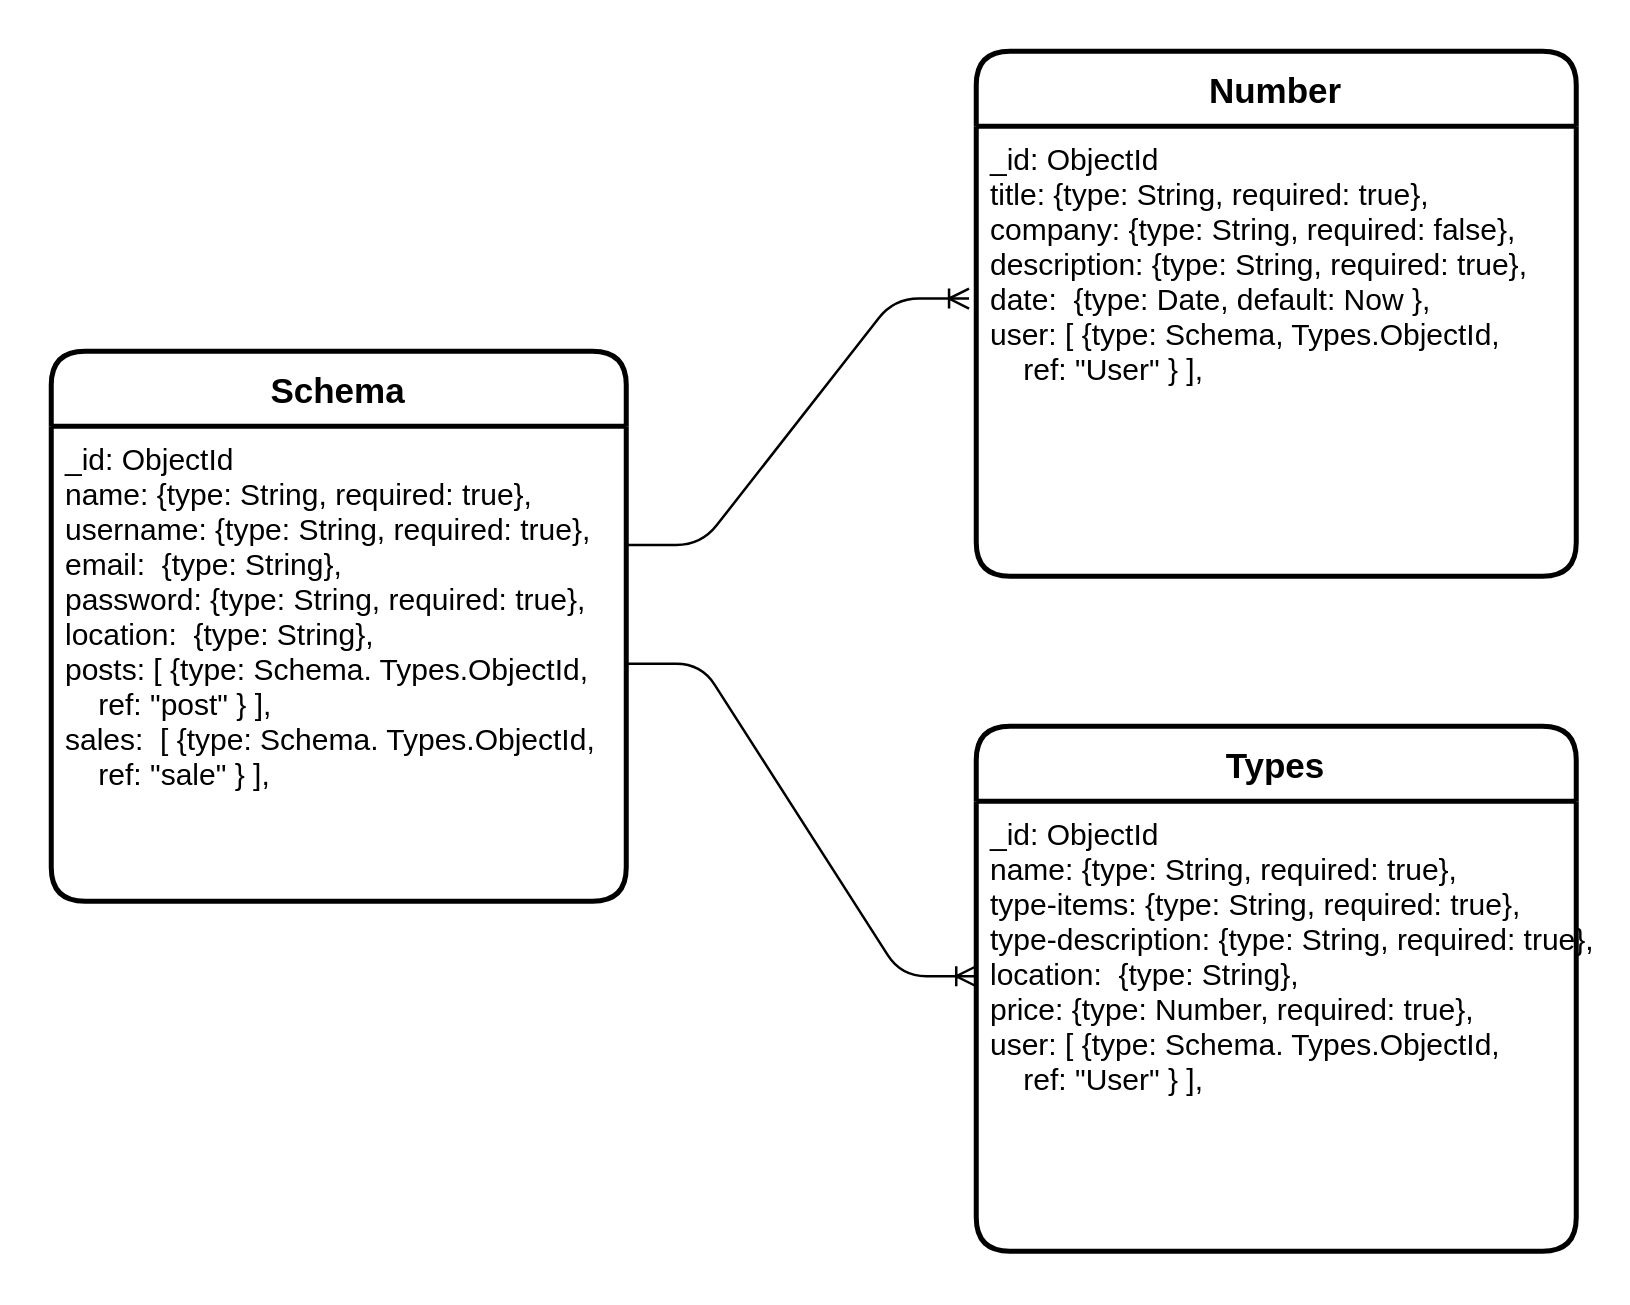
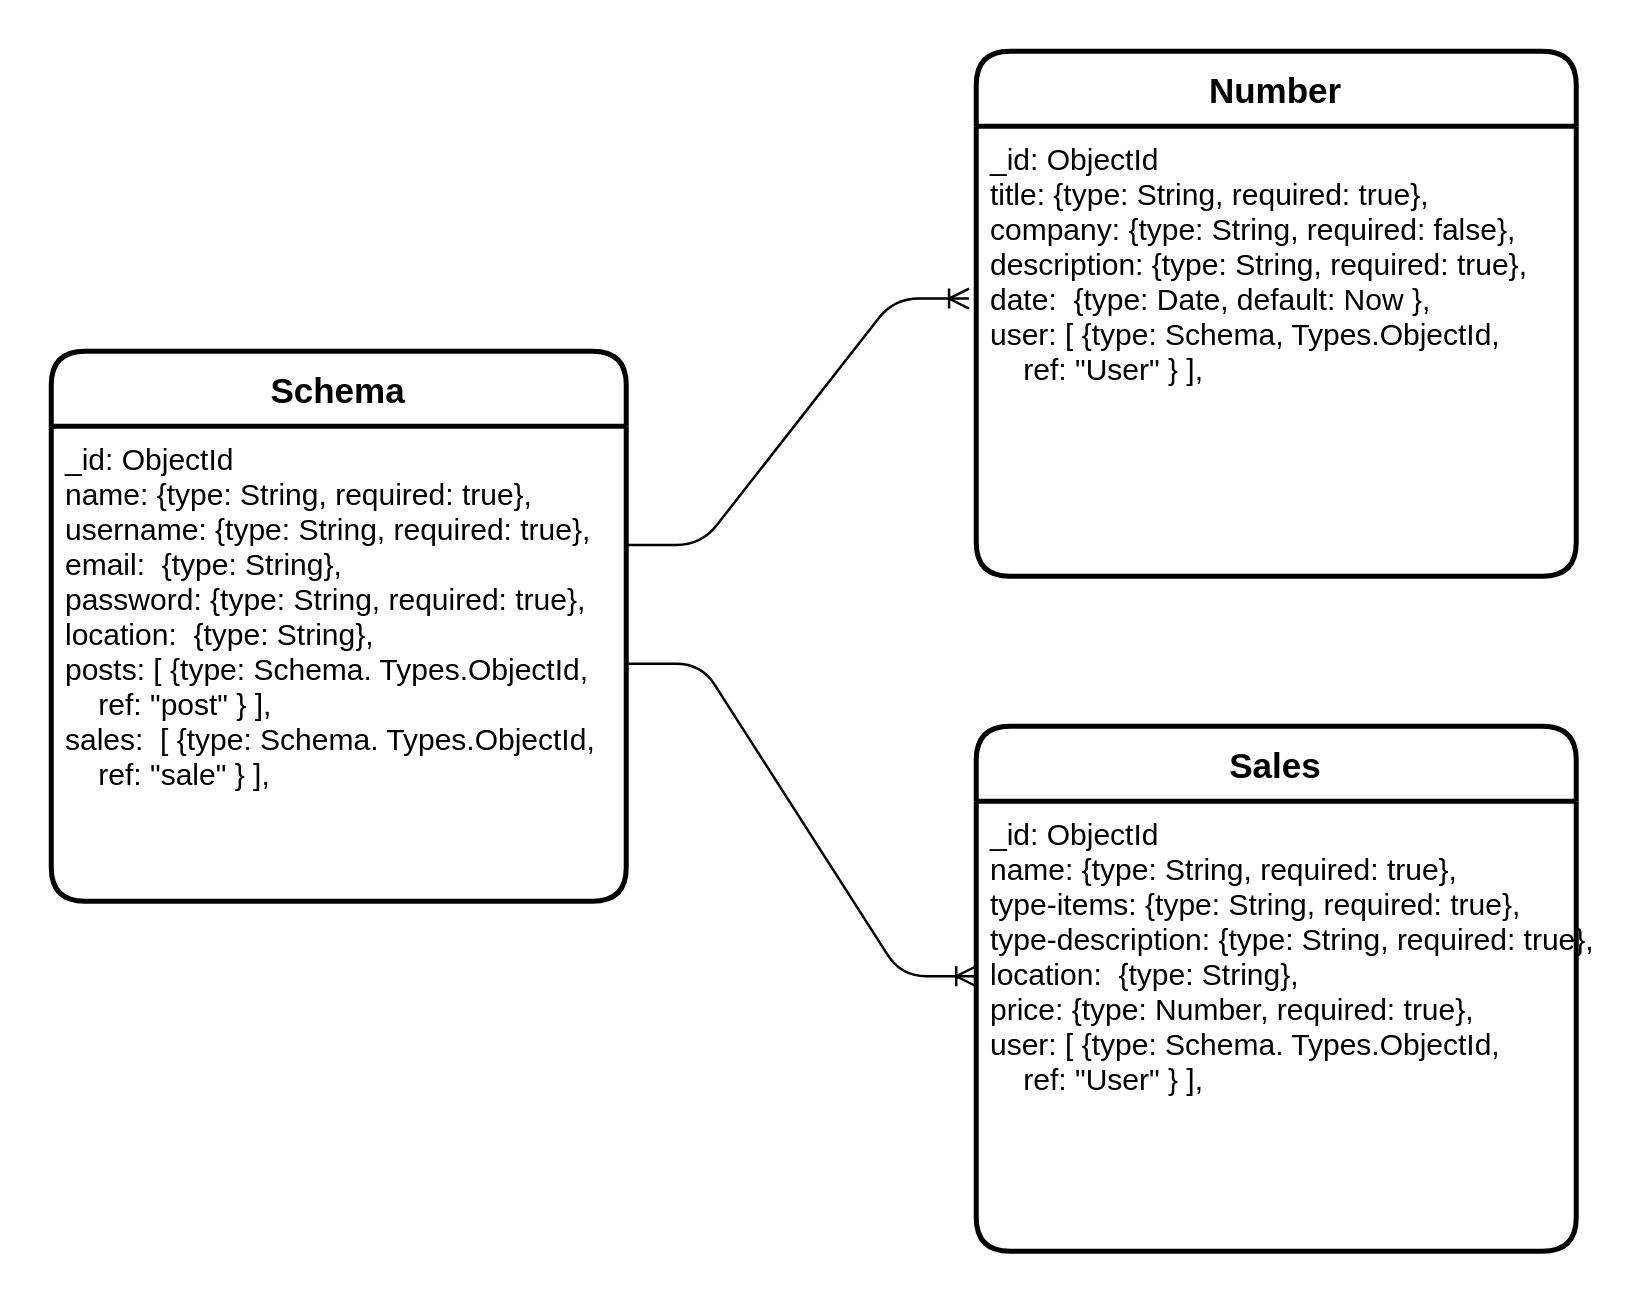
(1275, 766) -> (1275, 766)
